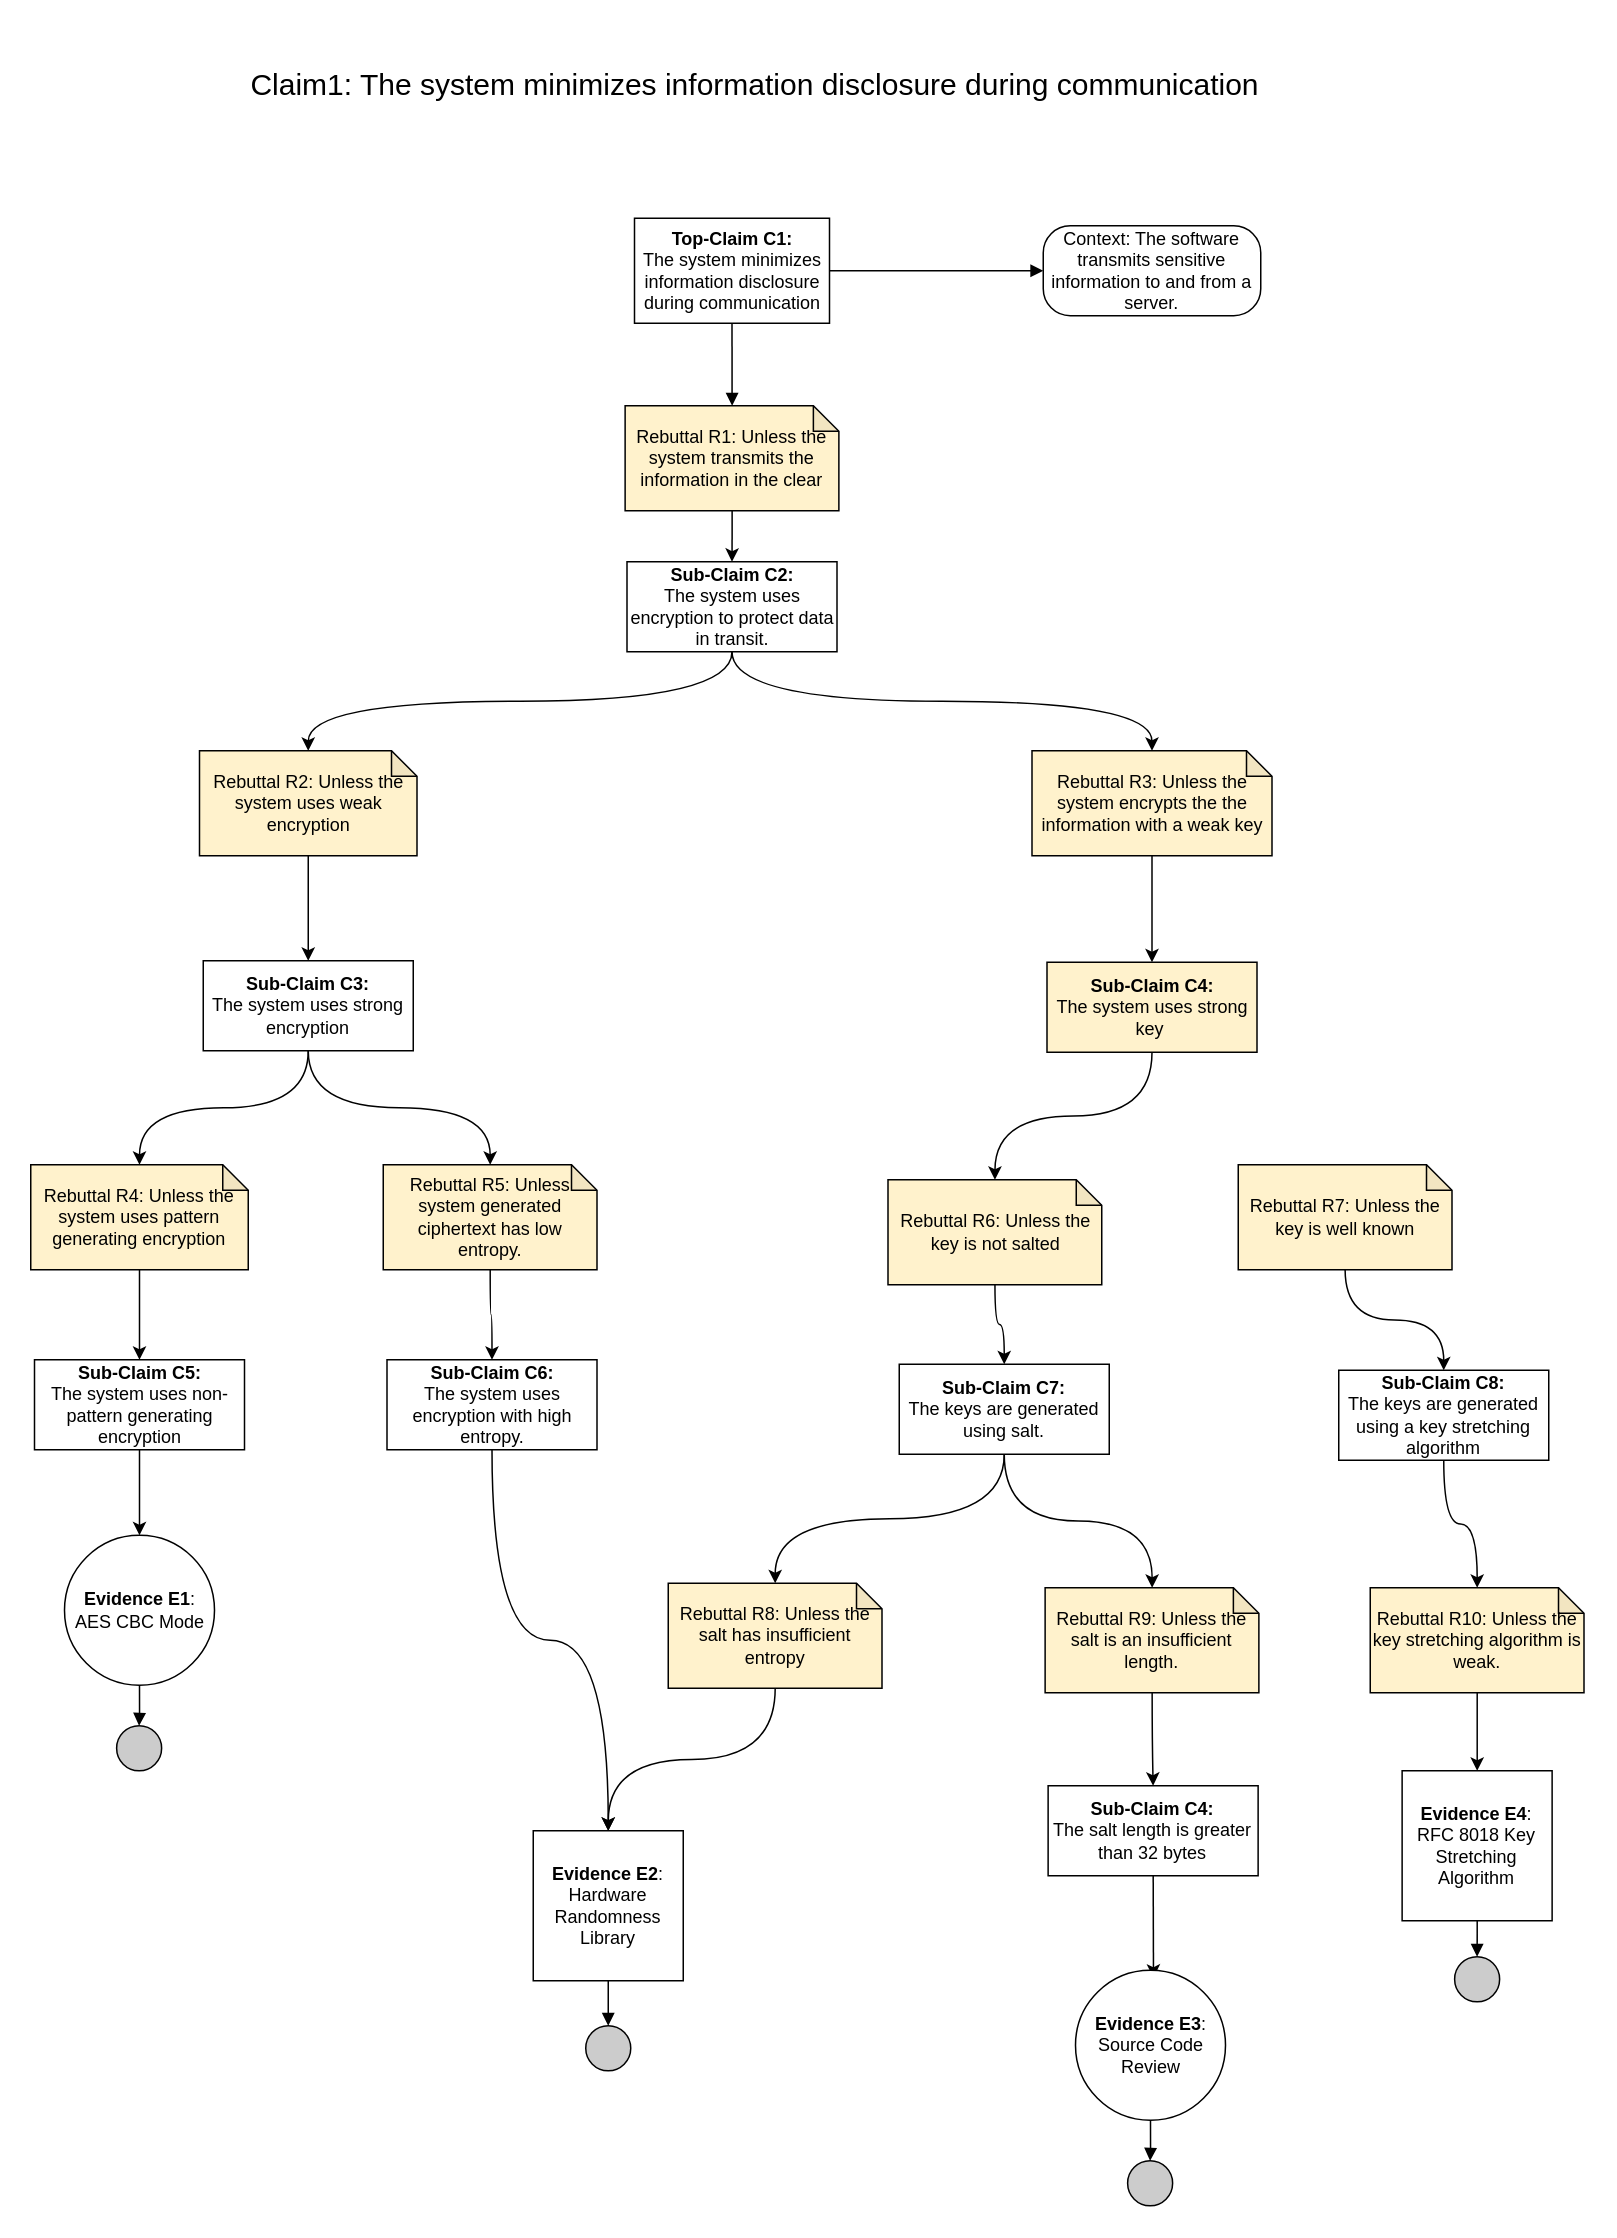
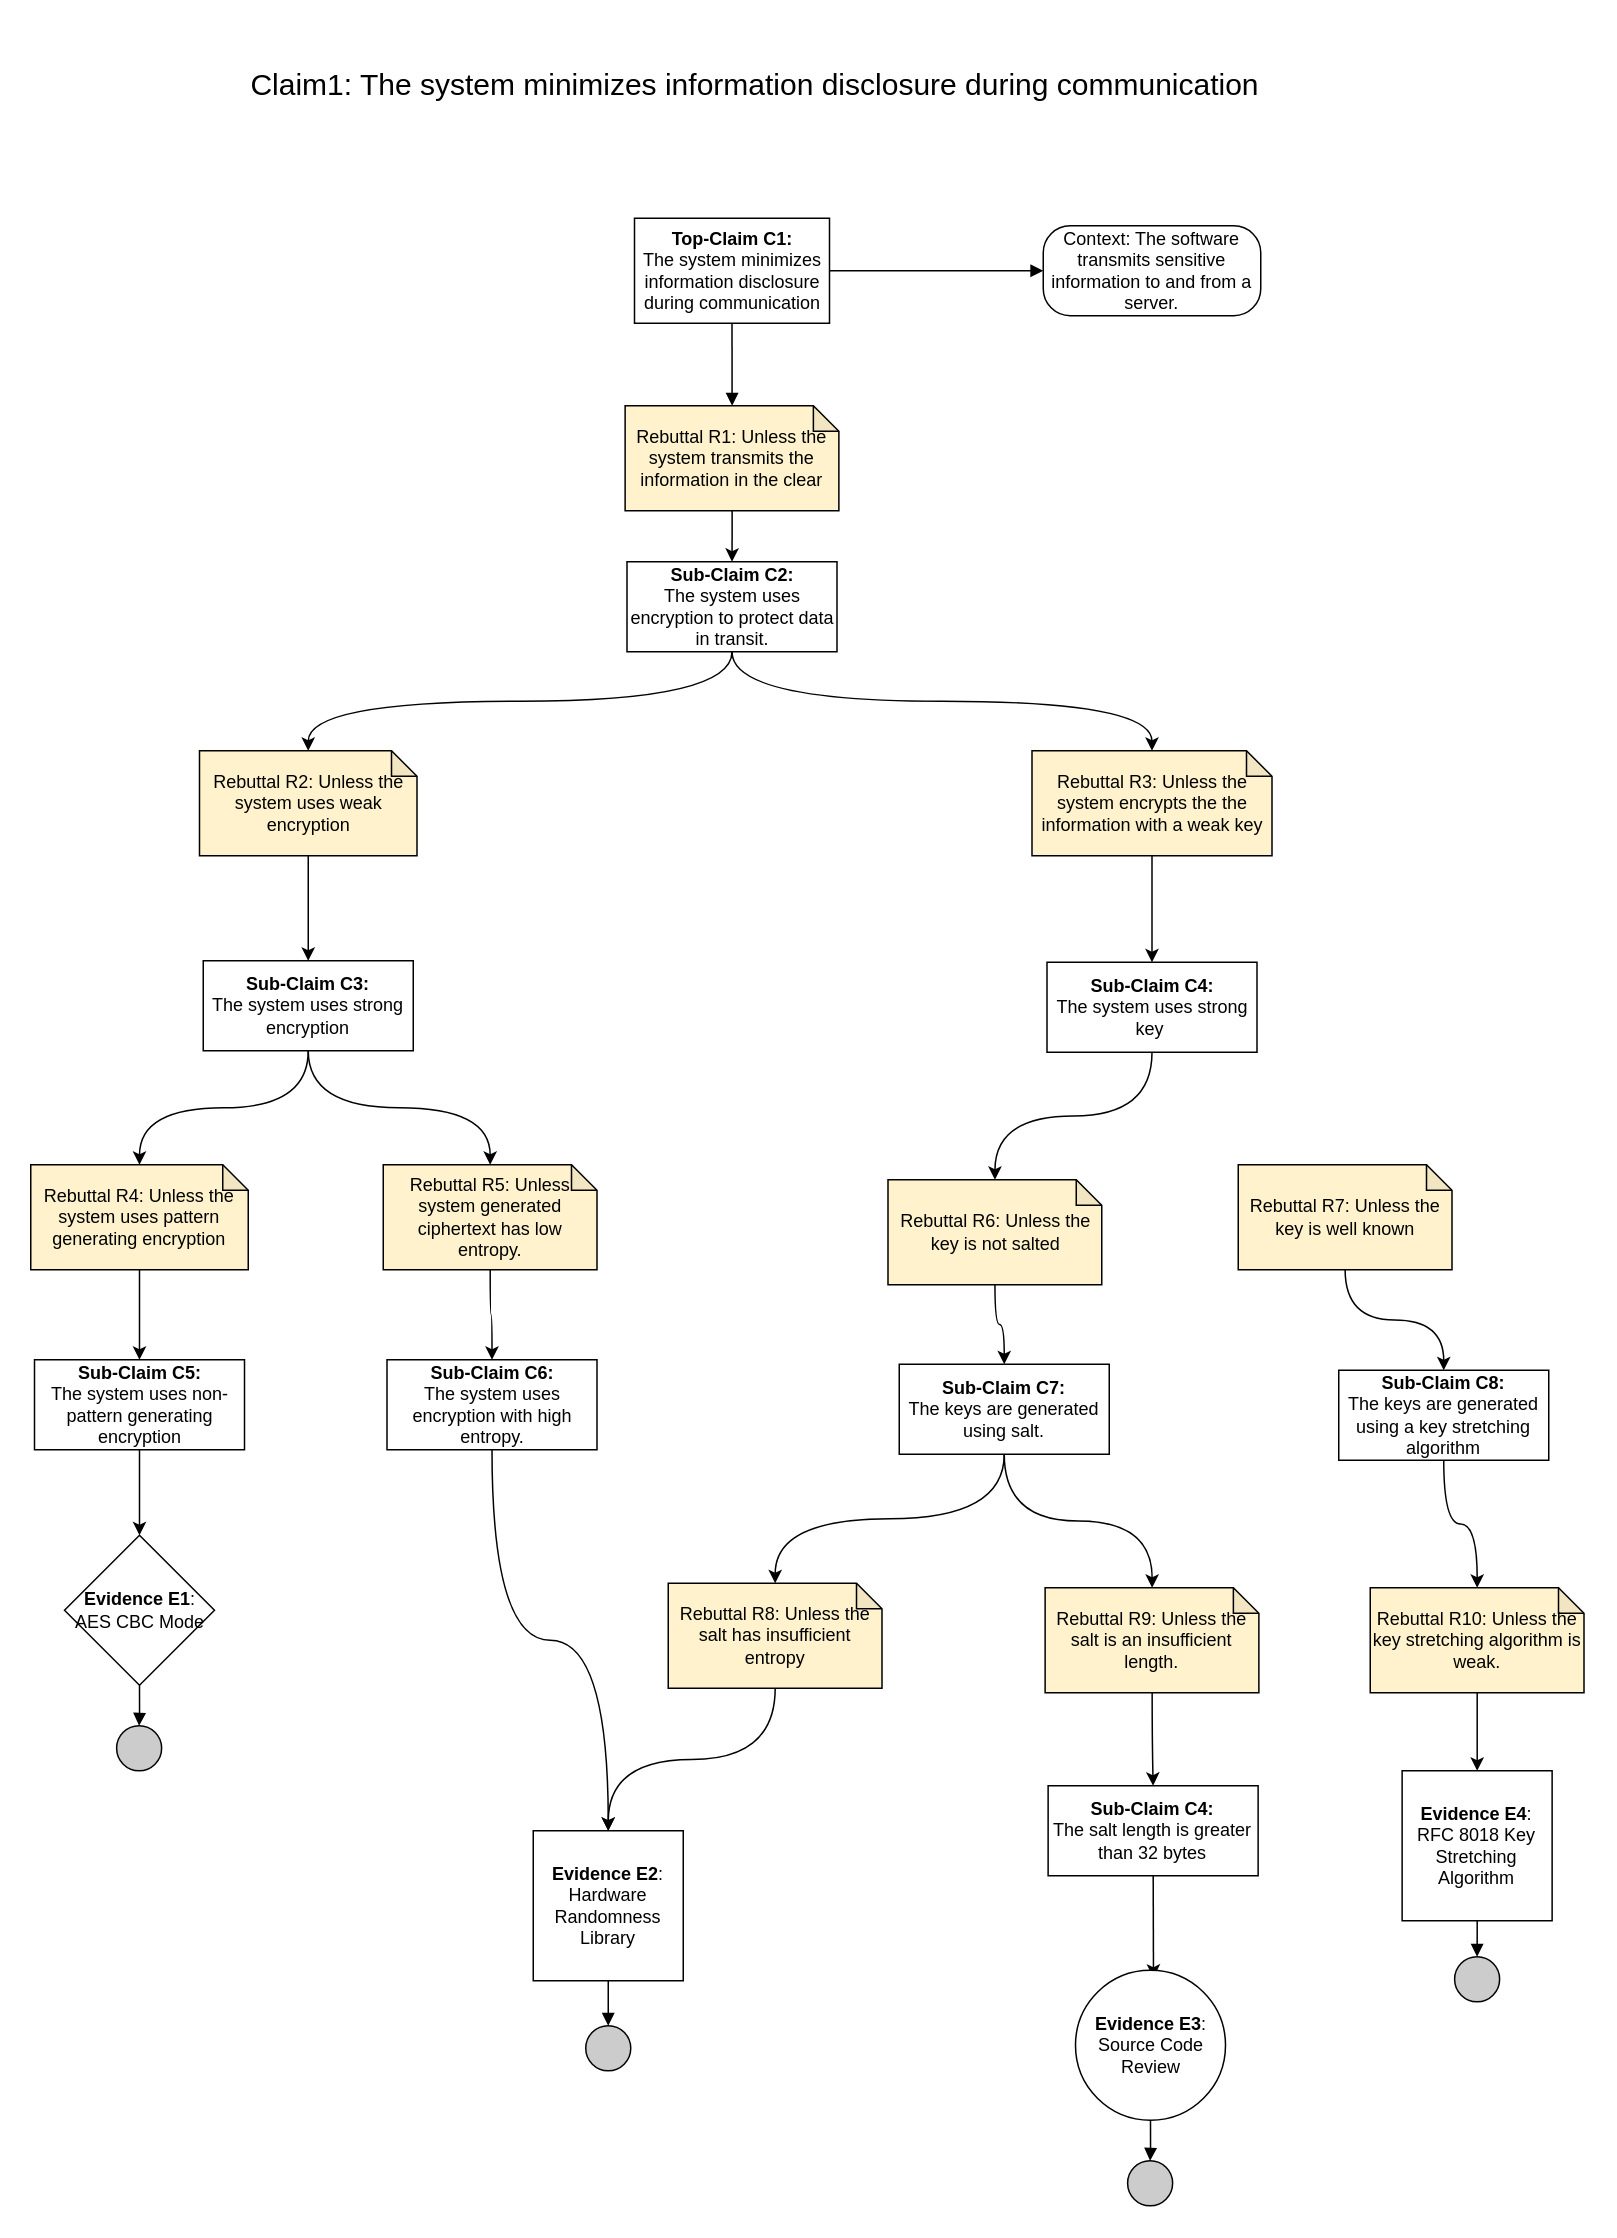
(1152, 1007) -> (1152, 1007)
(140, 1610) -> (140, 1610)
